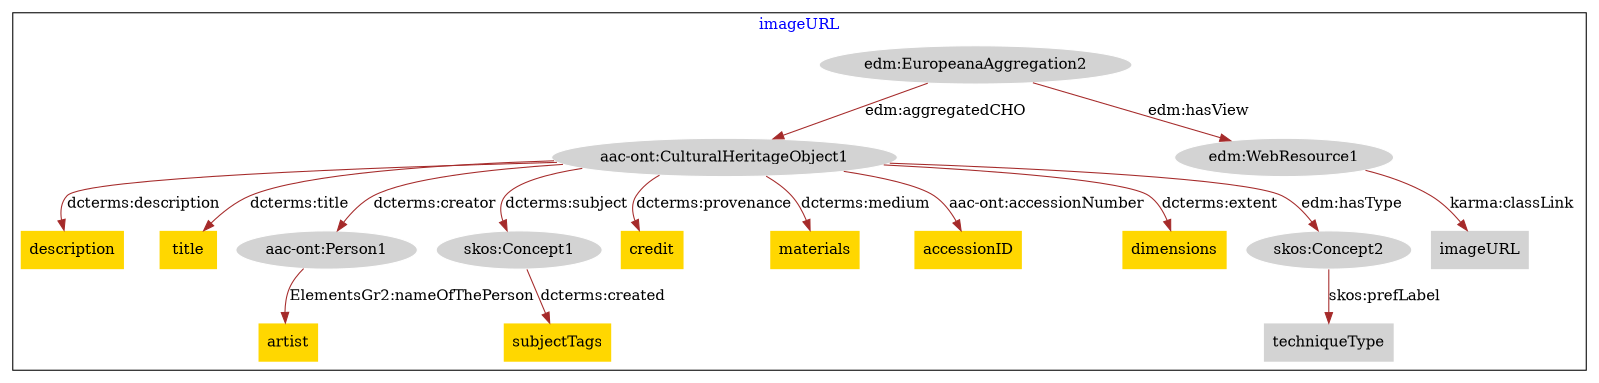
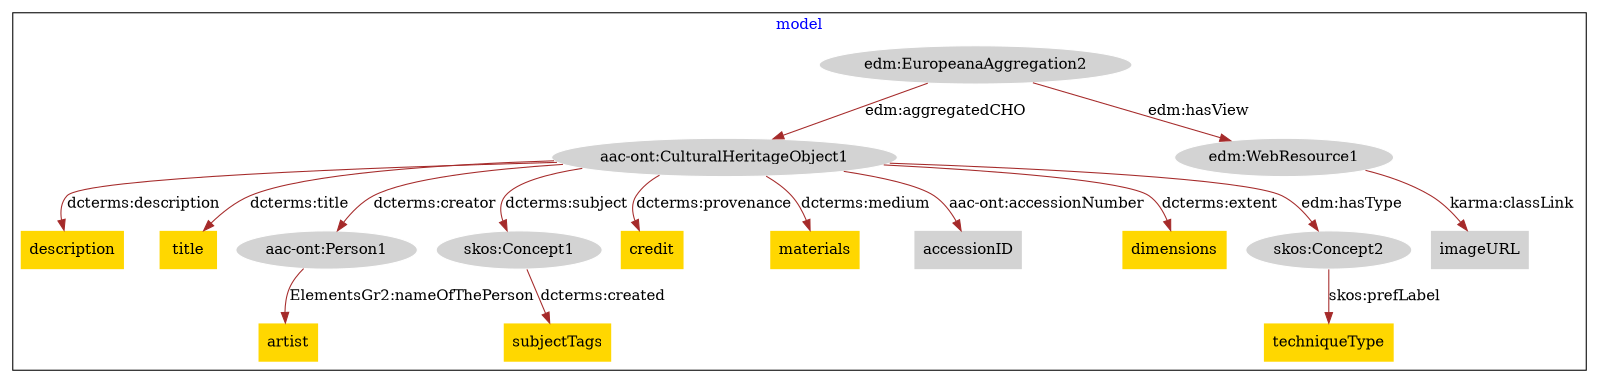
(800, 25) -> (800, 25)
(968, 250) -> (968, 250)
(1329, 343) -> (1329, 343)
